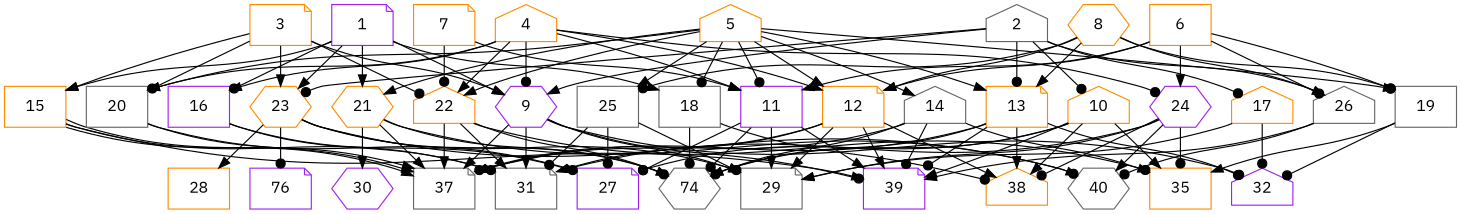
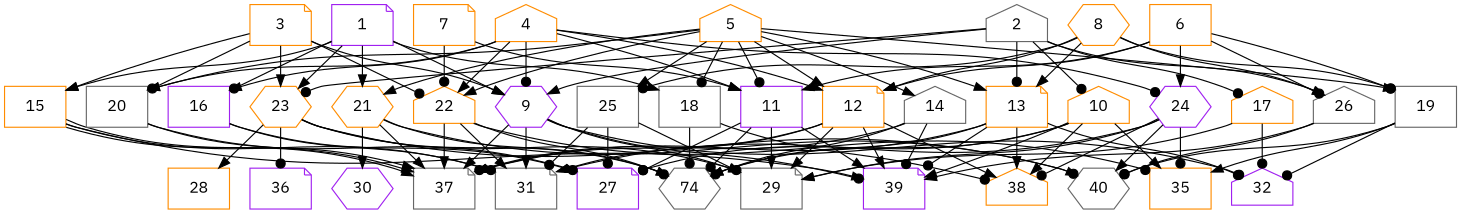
(1052, 147) -> none
none -> (1262, 148)
(281, 189) -> (281, 189)
